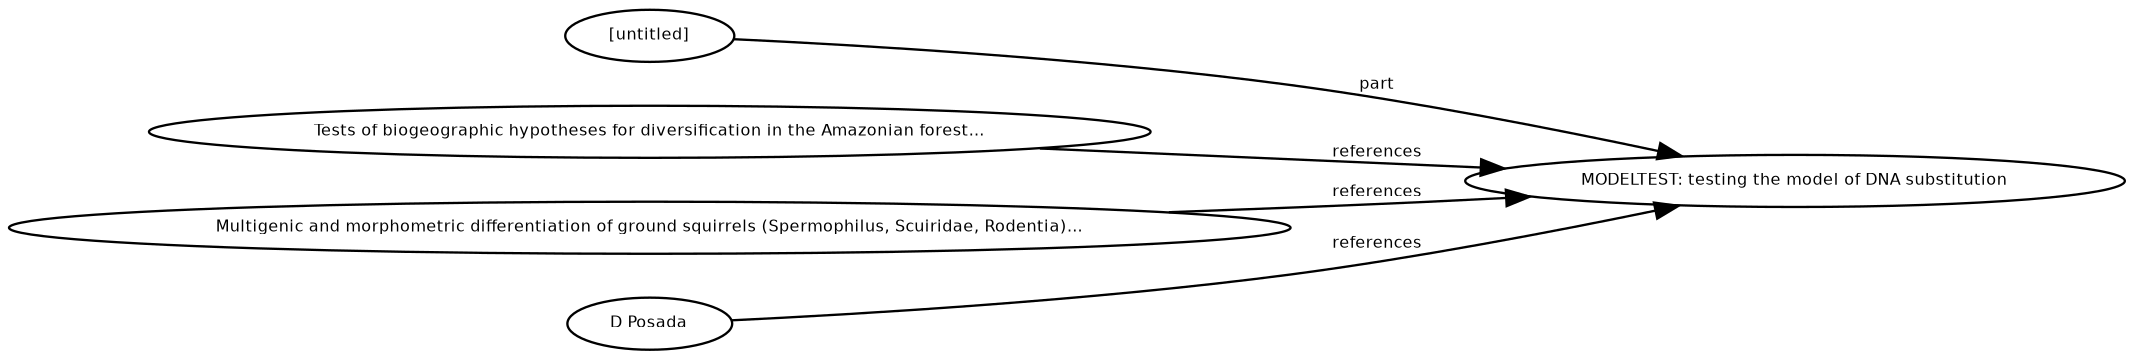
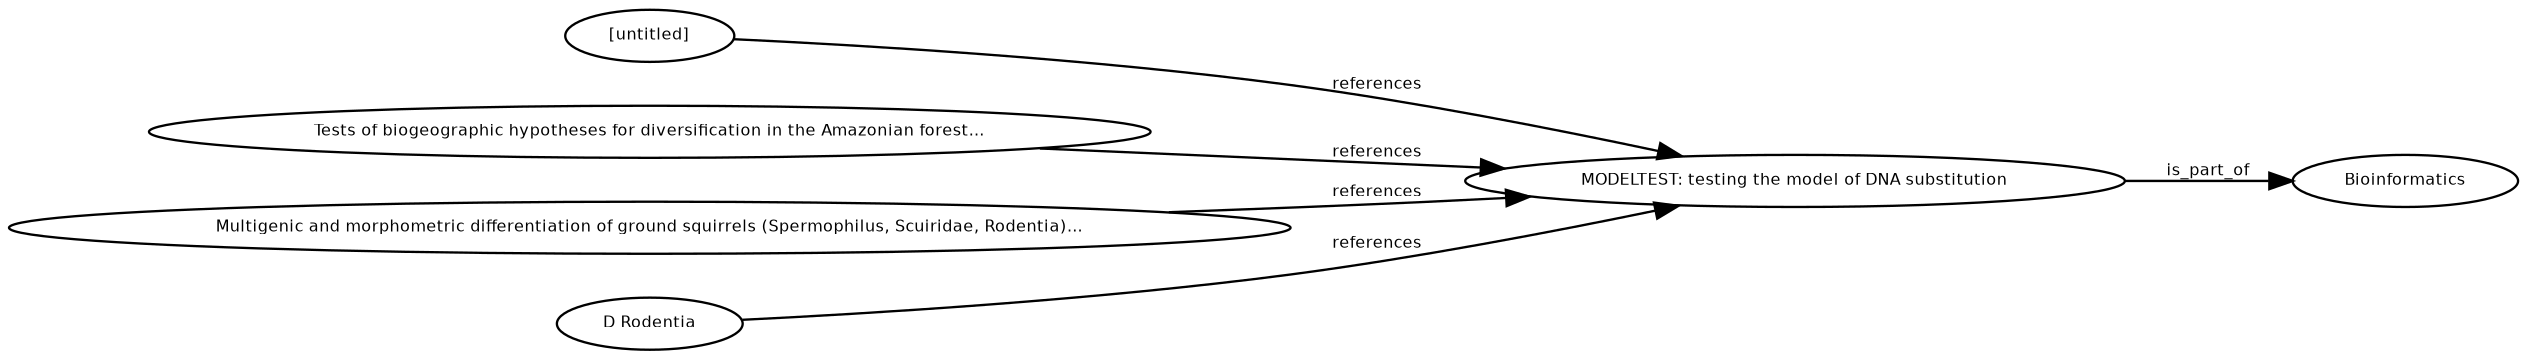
(1378, 85) -> (1378, 85)
none -> (2405, 181)
(650, 324) -> (650, 324)
